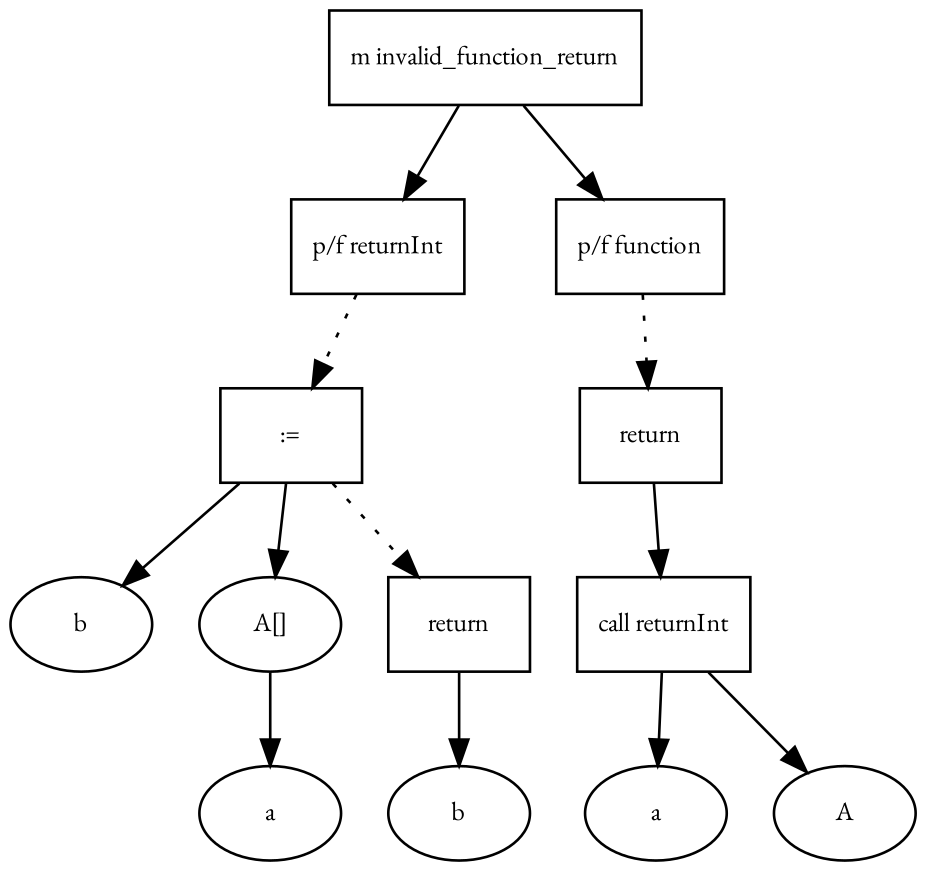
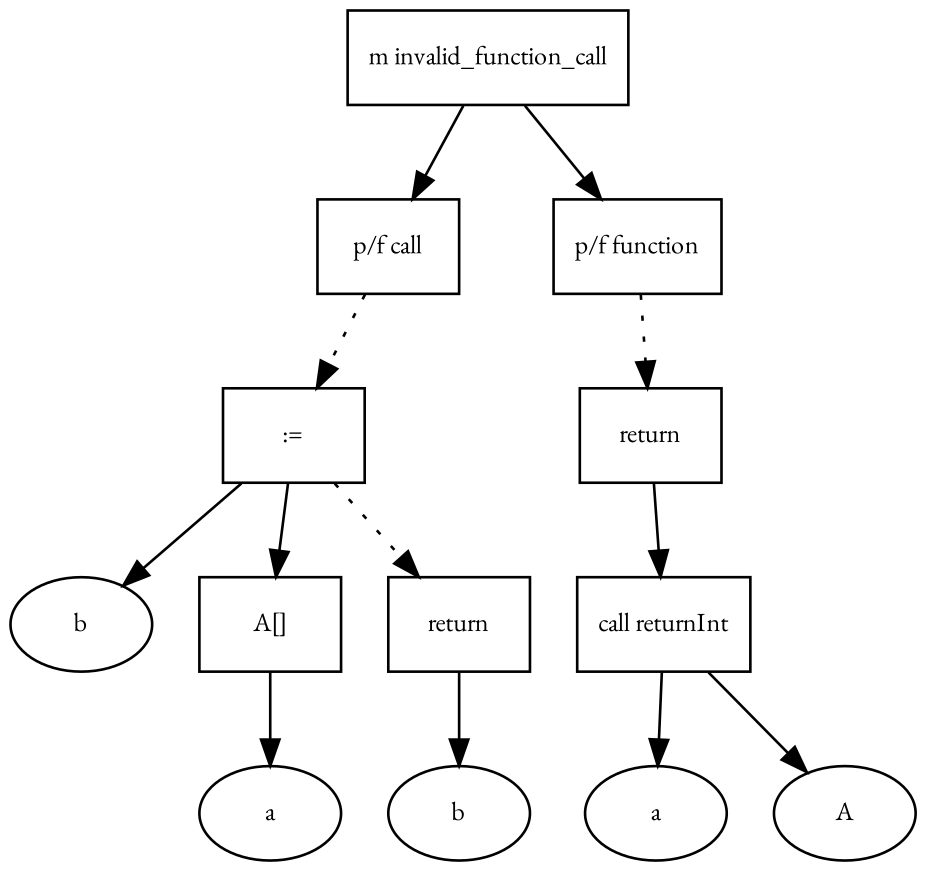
(485, 58) -> (488, 58)
(378, 247) -> (388, 247)
(270, 624) -> (270, 624)
